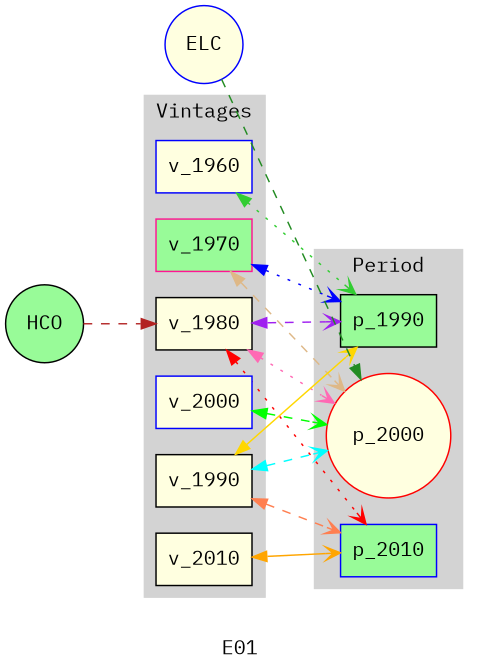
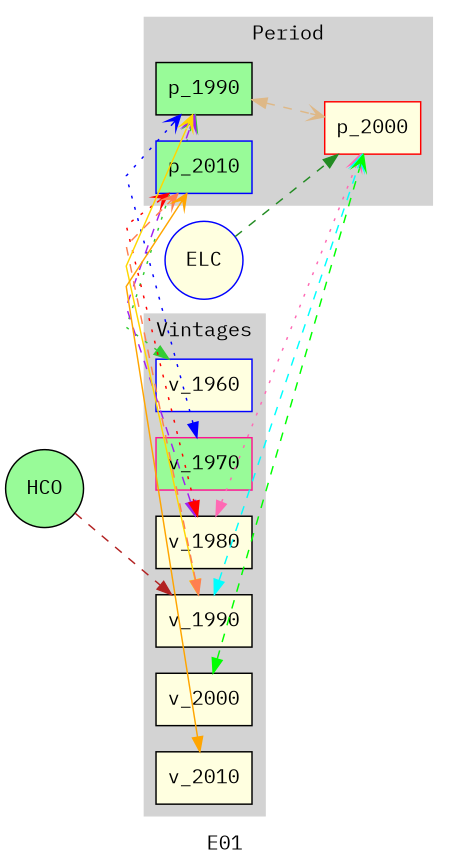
(112, 324) -> (118, 549)
(288, 331) -> (288, 108)
(204, 402) -> (204, 699)
(389, 436) -> (373, 128)
